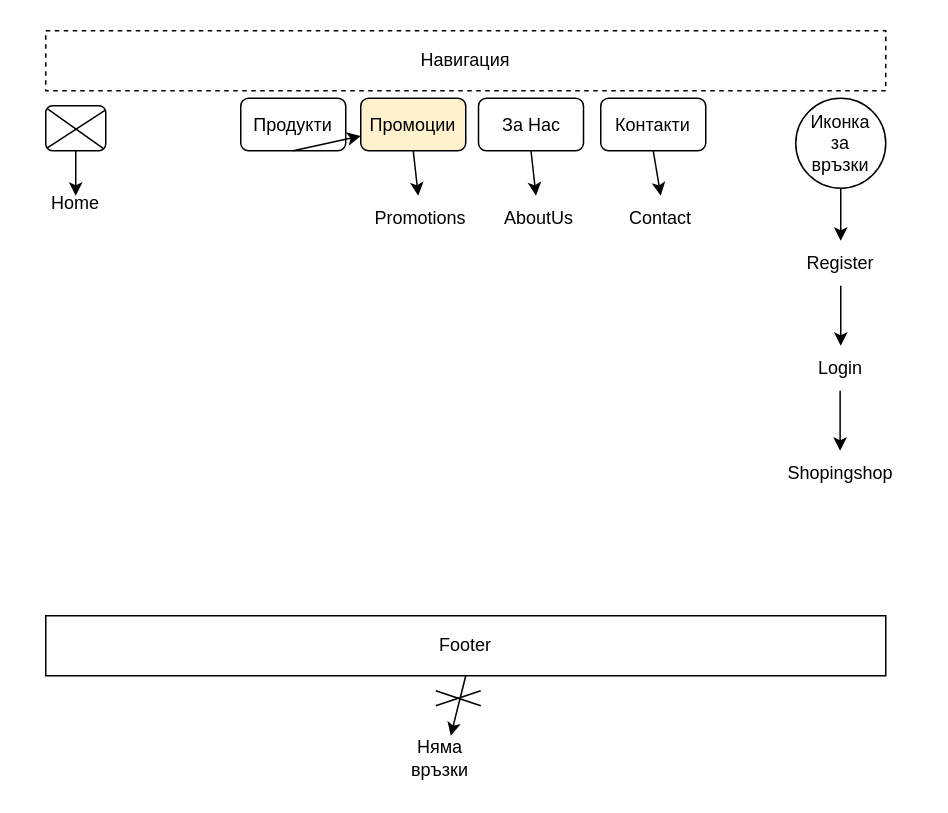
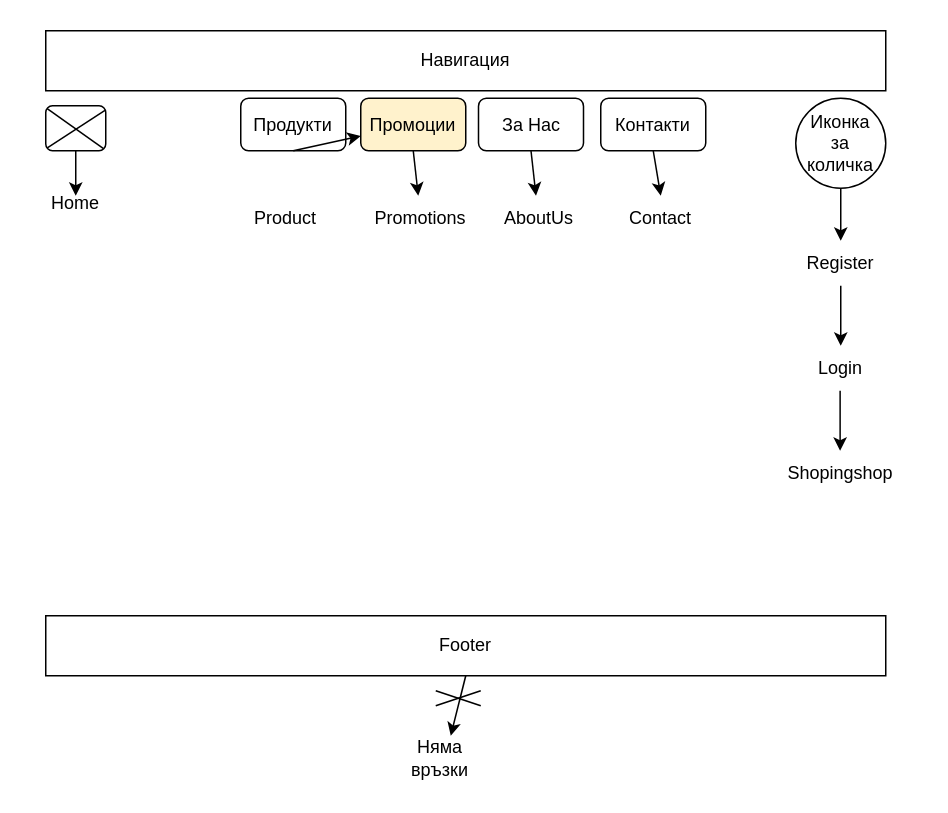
(466, 61) -> (466, 61)
(841, 143) -> (841, 143)
none -> (286, 218)
